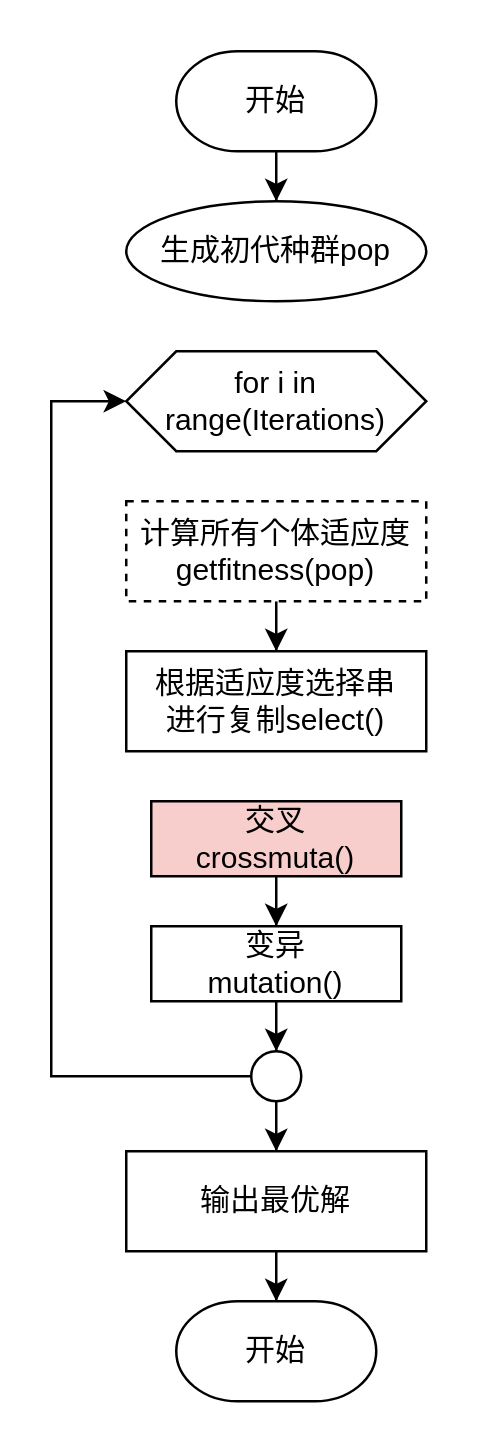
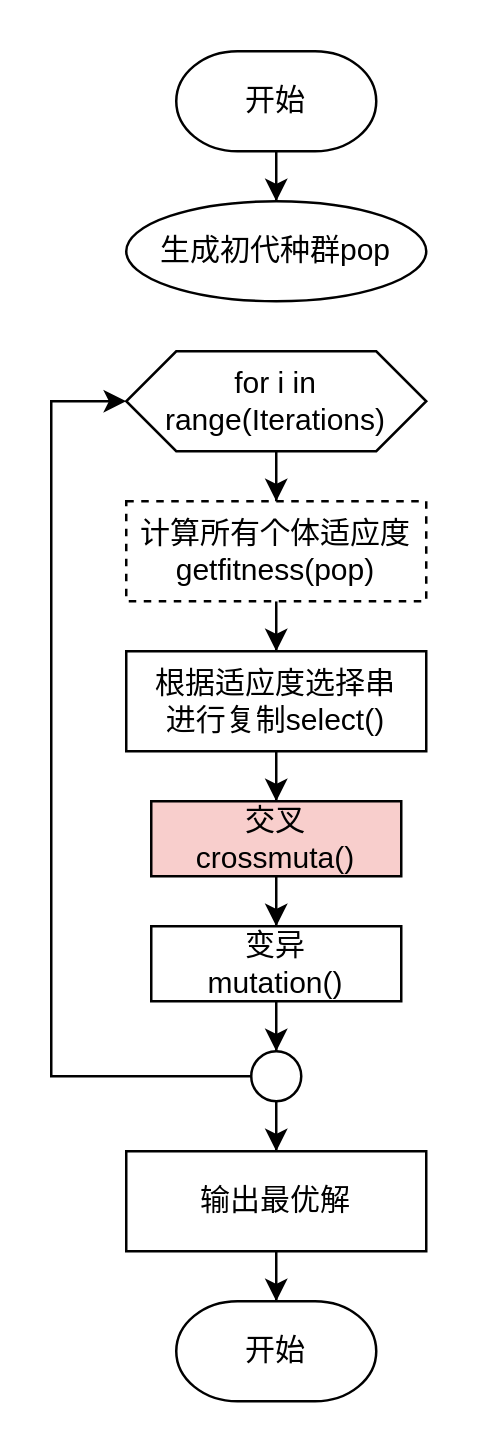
none -> (276, 484)
none -> (276, 784)
